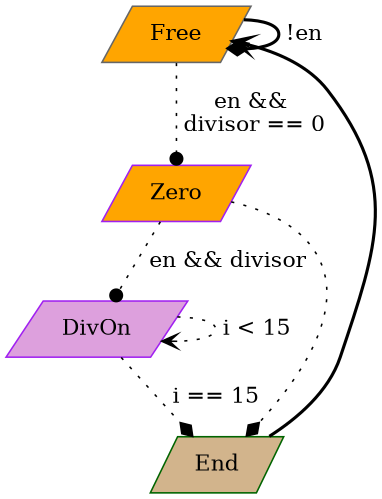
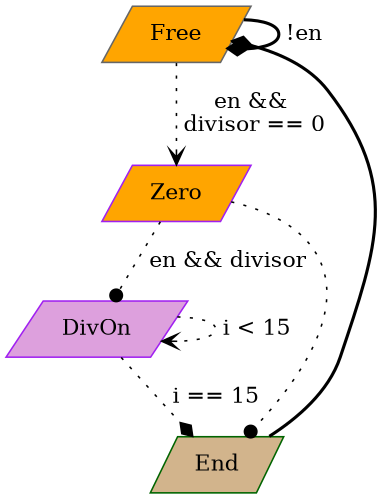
(176, 108) -> (176, 106)
(374, 228) -> (374, 229)
(327, 296) -> (326, 299)
